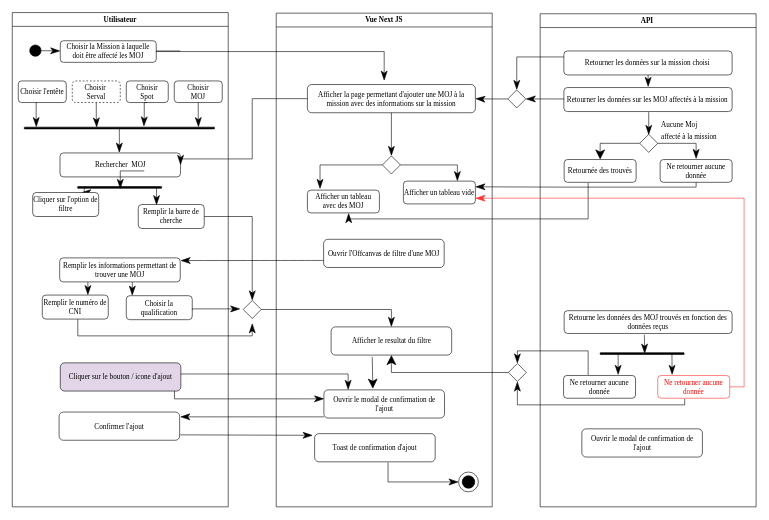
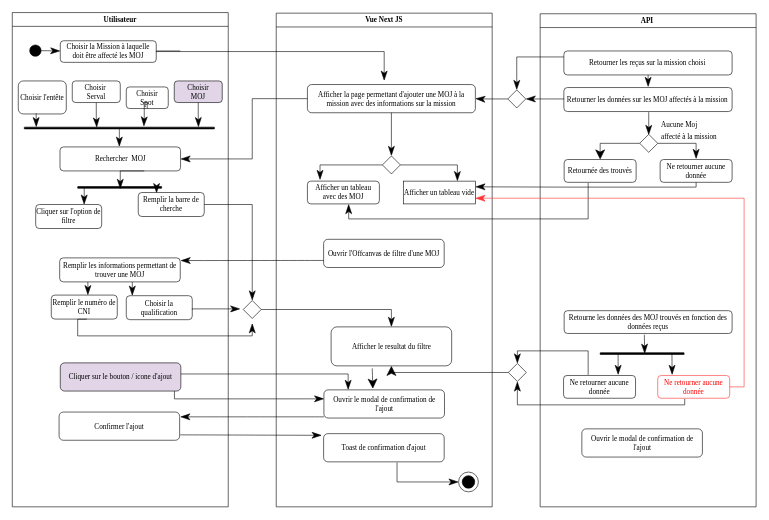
(649, 63) -> (649, 63)
(42, 92) -> (42, 97)
(96, 92) -> (96, 92)
(147, 92) -> (147, 98)
(198, 92) -> (198, 92)
(120, 165) -> (120, 159)
(440, 192) -> (440, 192)
(344, 201) -> (344, 192)
(66, 204) -> (69, 216)
(171, 216) -> (171, 204)
(75, 307) -> (84, 307)
(392, 341) -> (392, 346)
(375, 448) -> (384, 448)
